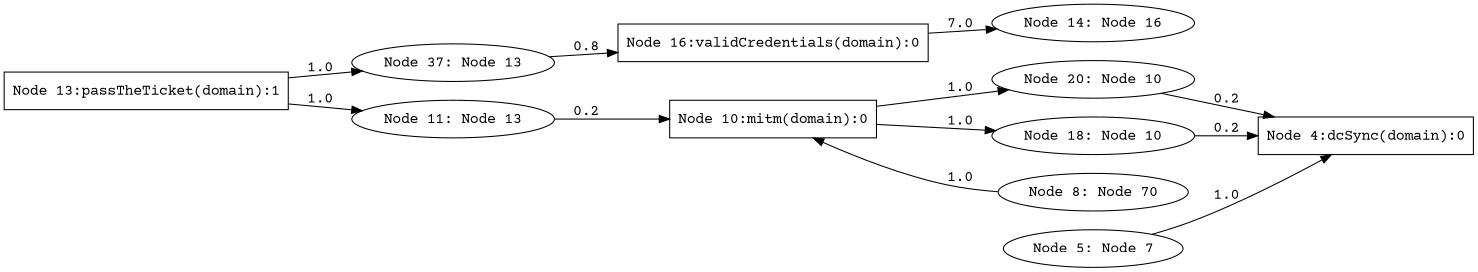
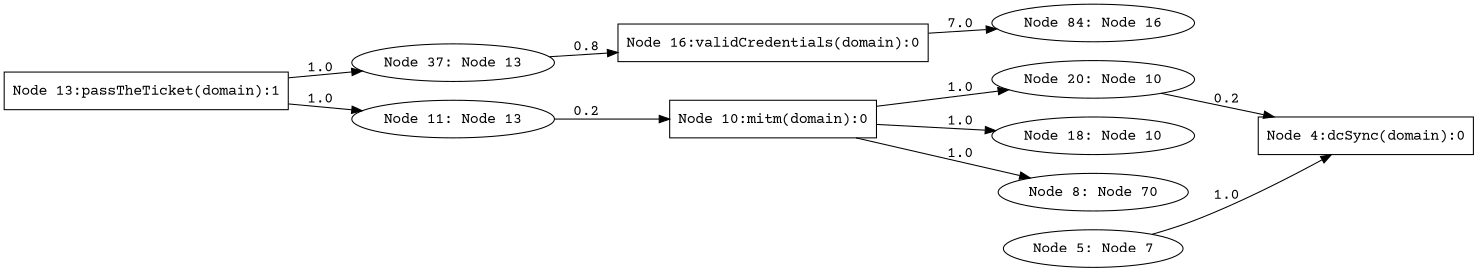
(1093, 23) -> (1093, 23)
(1221, 136) -> none
(908, 175) -> (938, 157)
